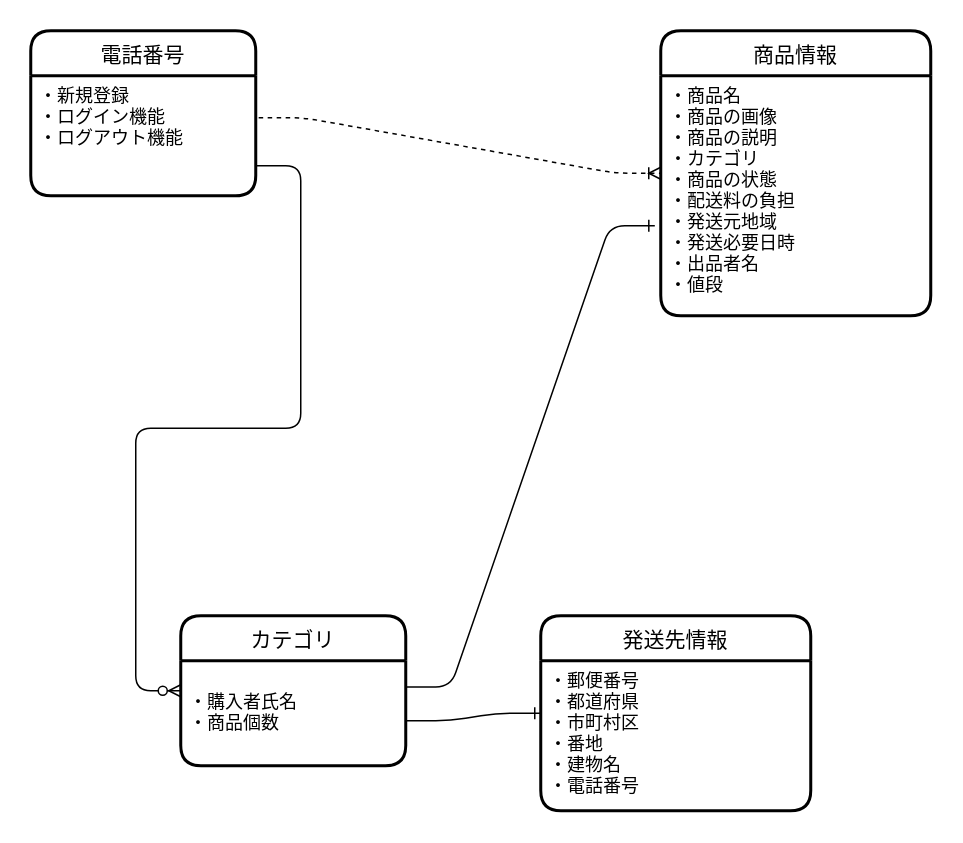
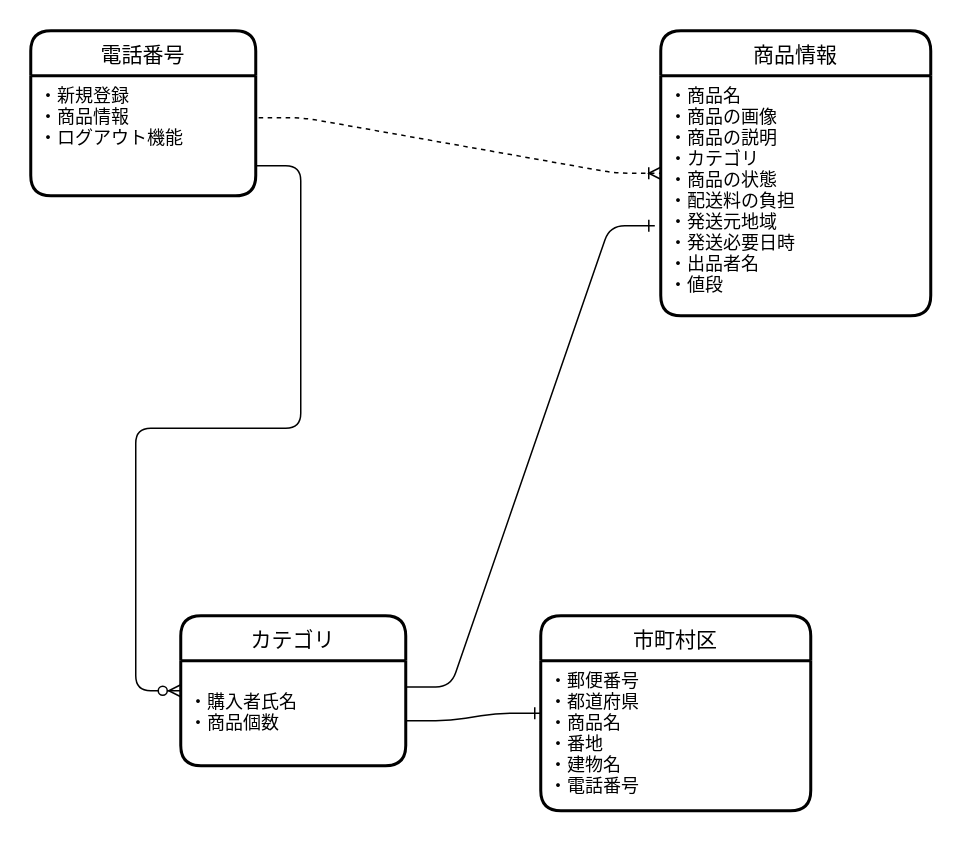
(84, 96) -> (84, 96)
(675, 640) -> (675, 640)
(594, 681) -> (594, 681)
